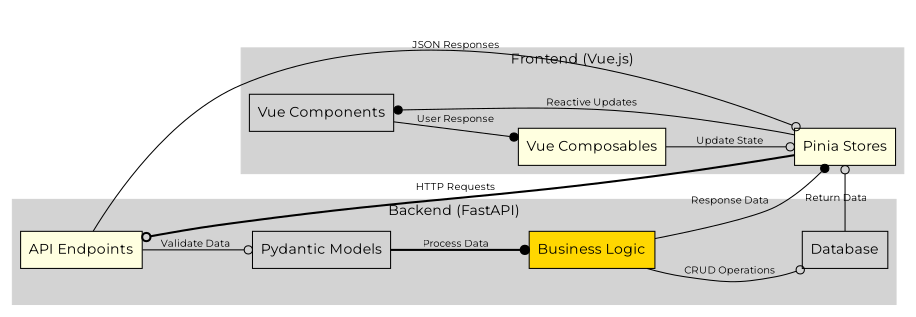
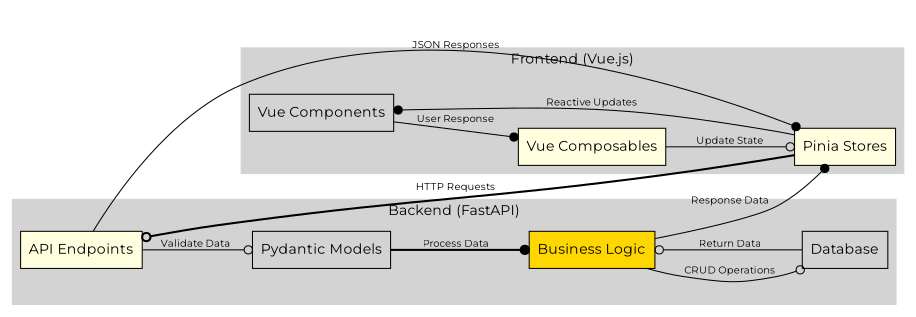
(356, 56) -> (356, 56)
(845, 207) -> (733, 250)
